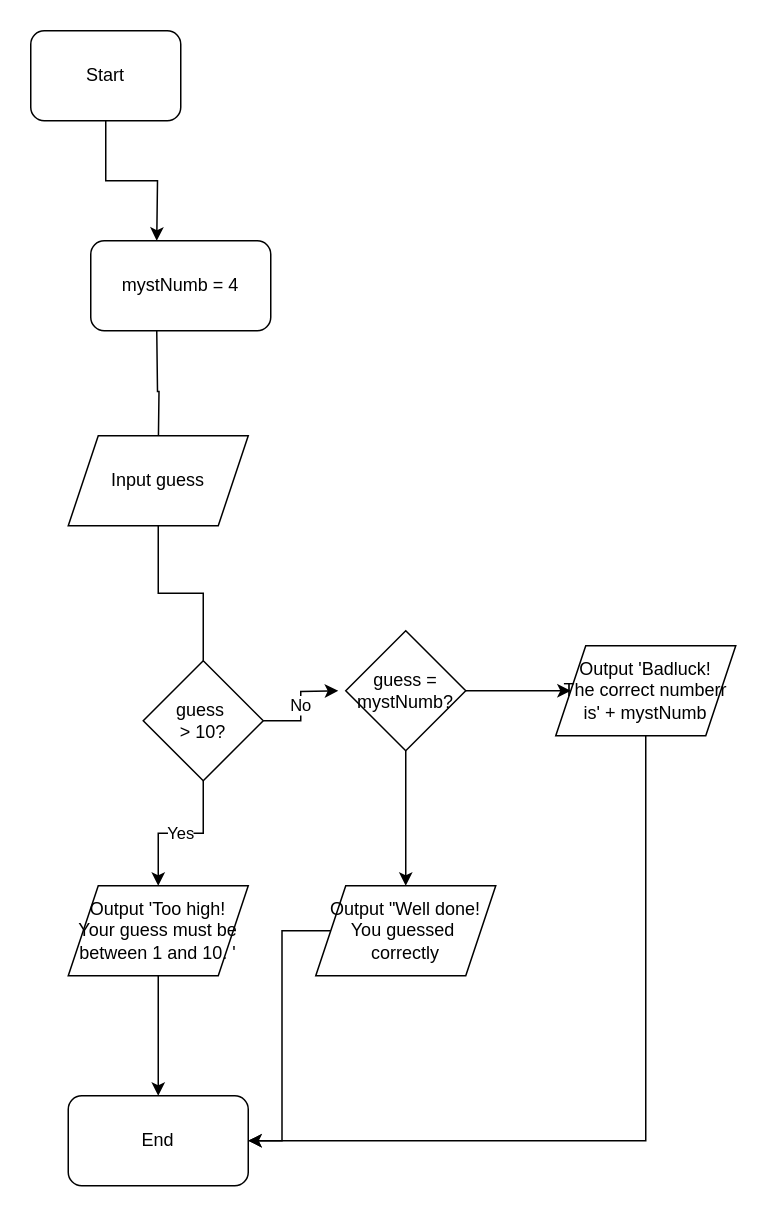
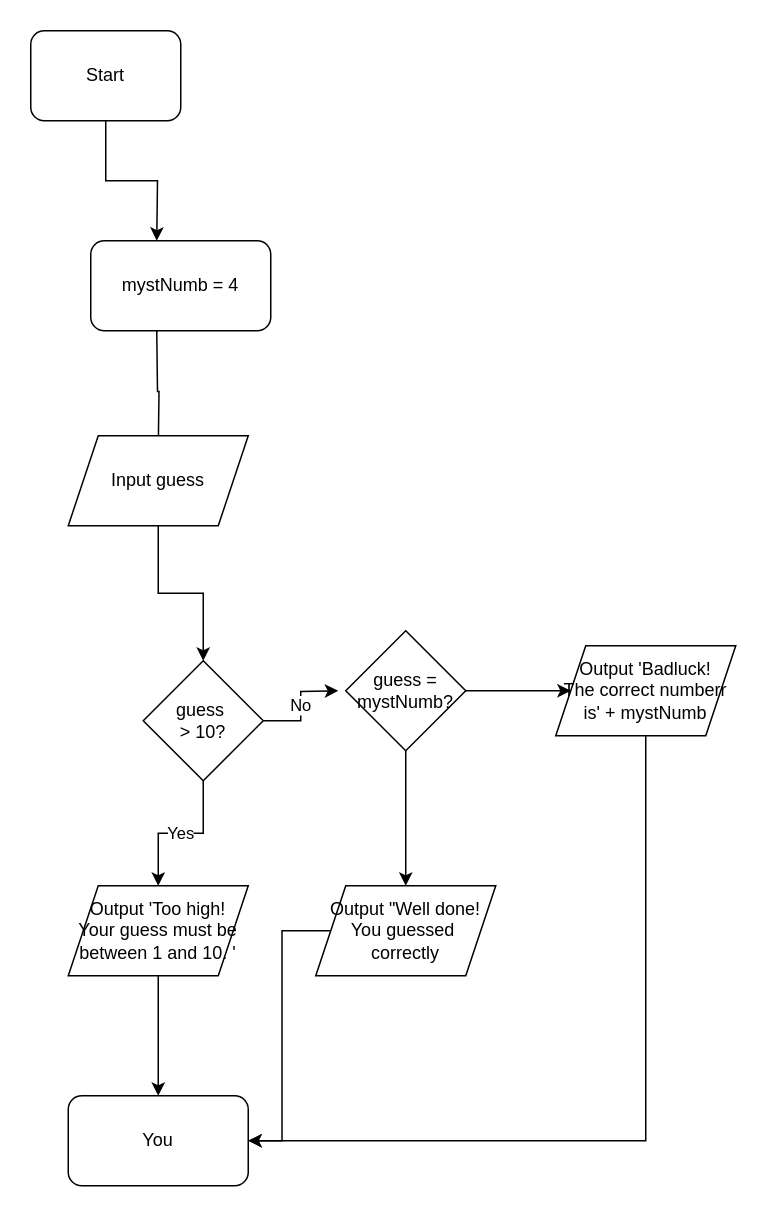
(203, 653) -> (203, 649)
(158, 1141) -> (158, 1141)
